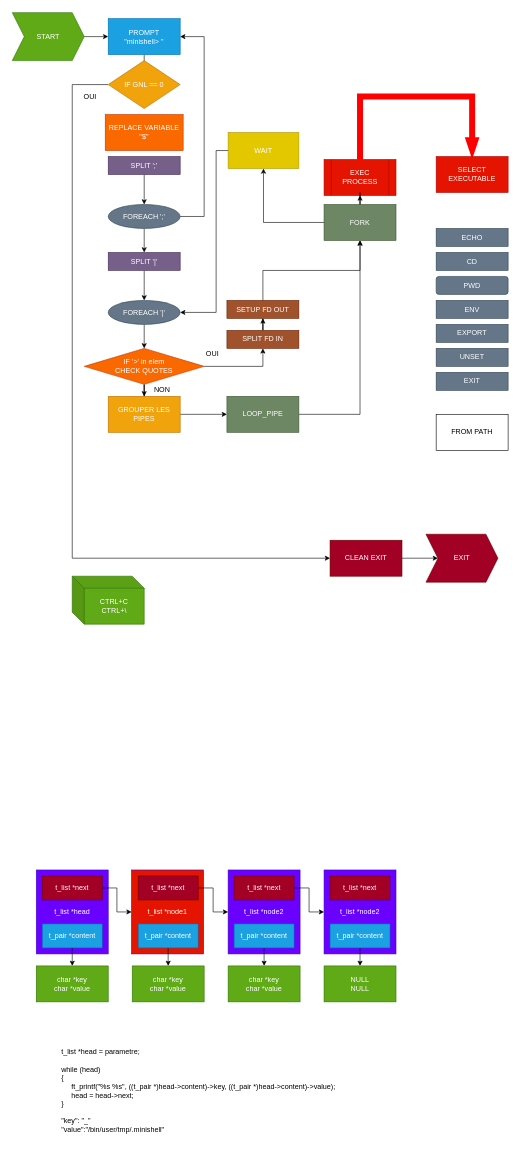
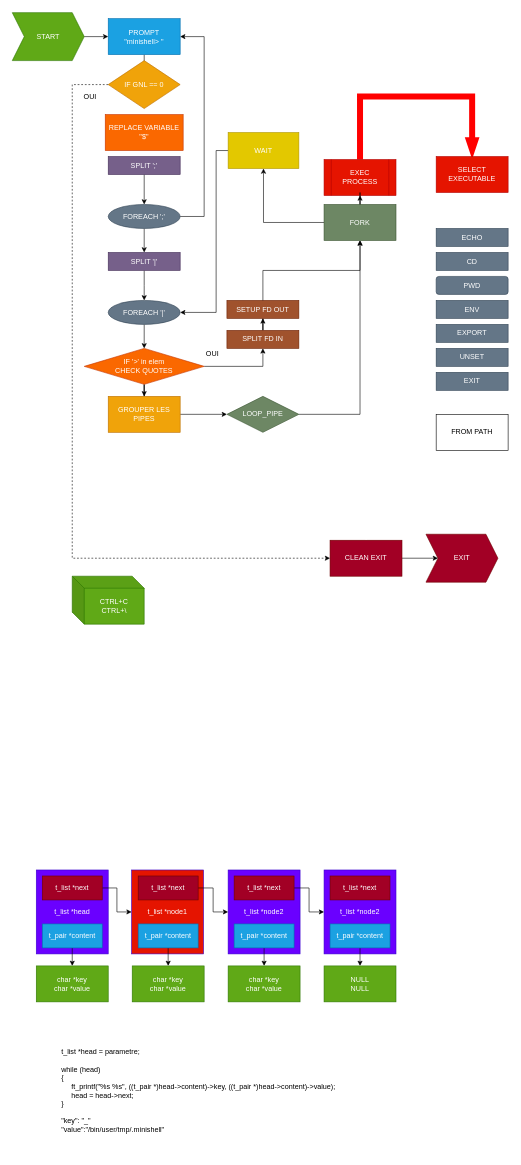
(162, 390) -> none
(263, 414) -> (263, 414)
(72, 430) -> (72, 430)
